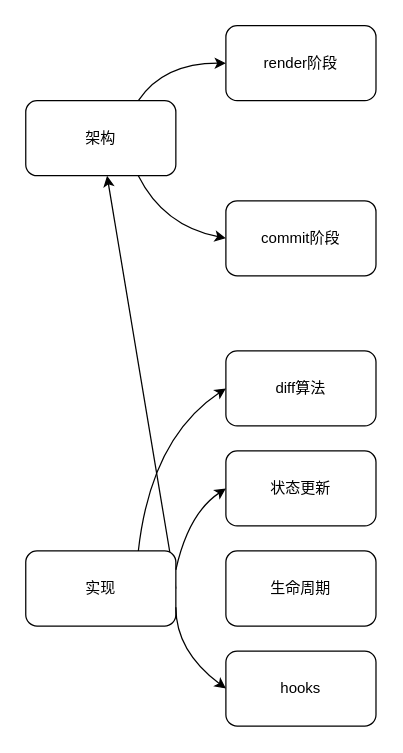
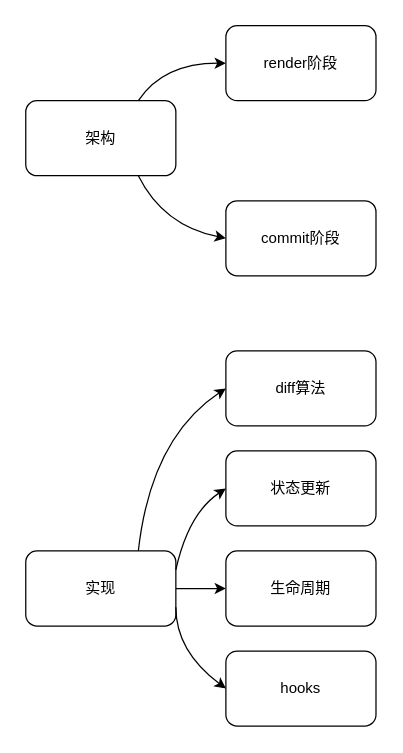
(132, 326) -> (197, 588)
